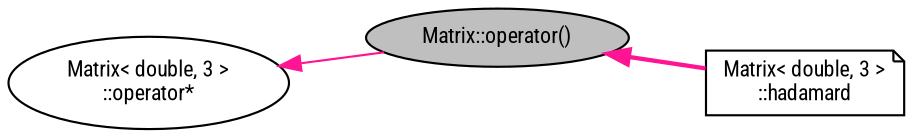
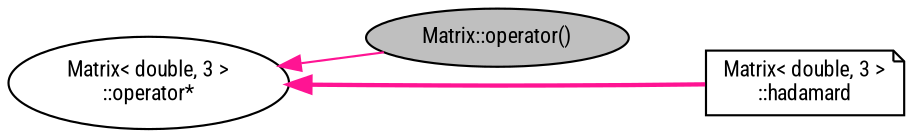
(667, 63) -> (508, 86)
